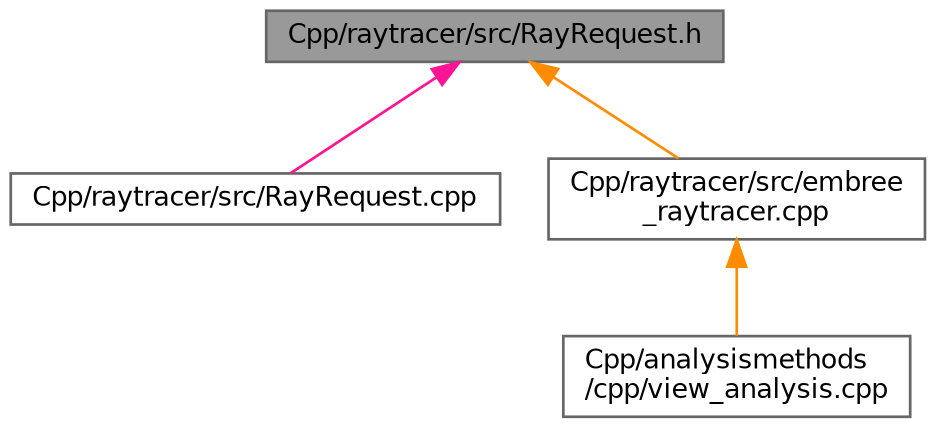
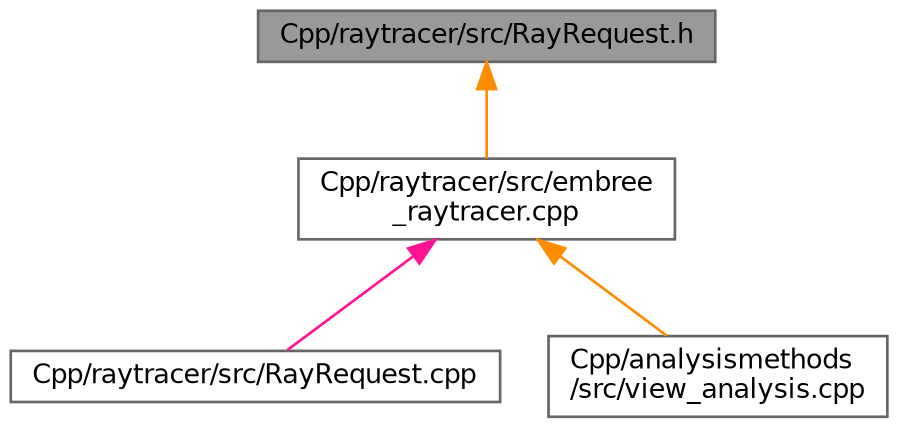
(363, 125) -> (350, 303)
(737, 376) -> (718, 376)
